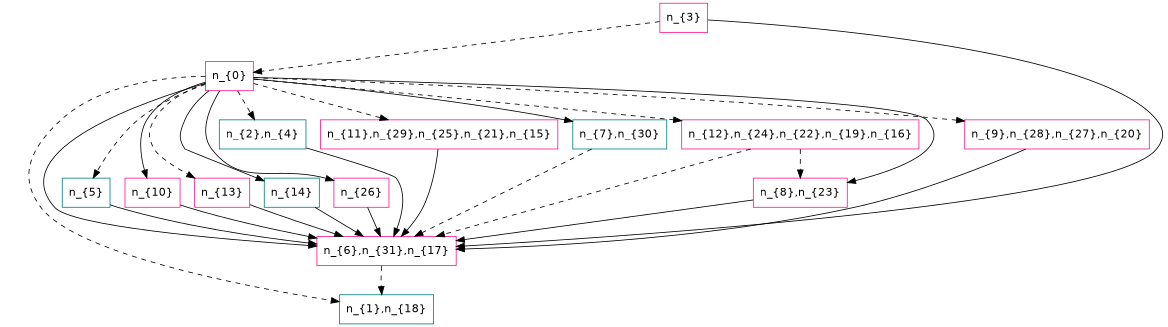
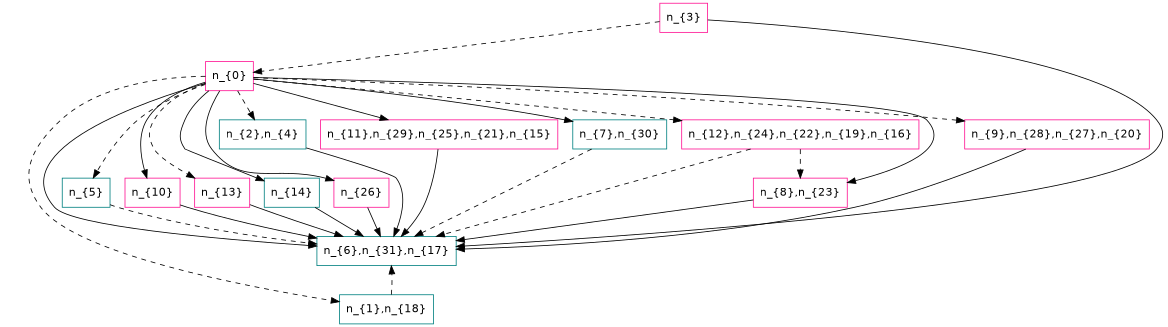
(317, 101) -> (317, 101)
(208, 228) -> (208, 228)
(387, 251) -> (387, 251)
(381, 276) -> (392, 284)
